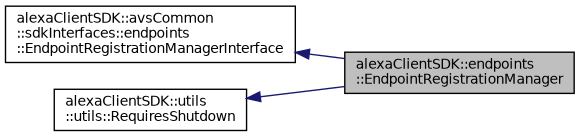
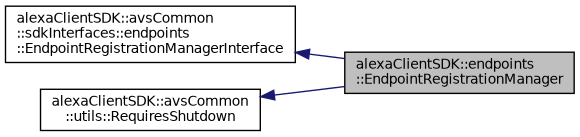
(150, 110) -> (150, 110)
